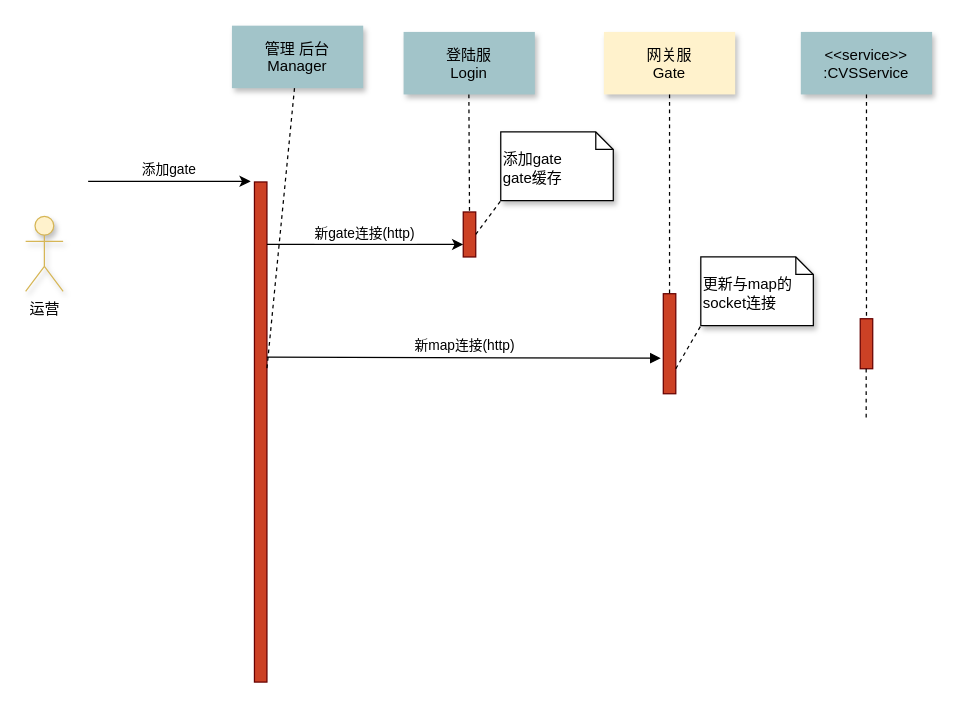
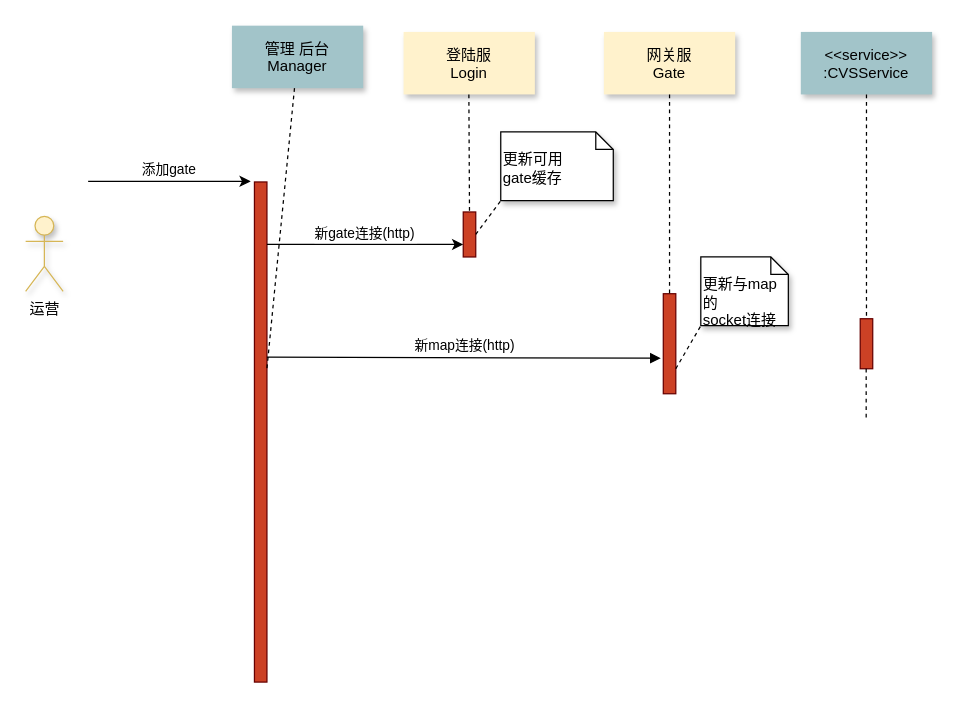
(469, 63) -> (469, 63)
(535, 151) -> (535, 151)
(757, 291) -> (744, 291)
